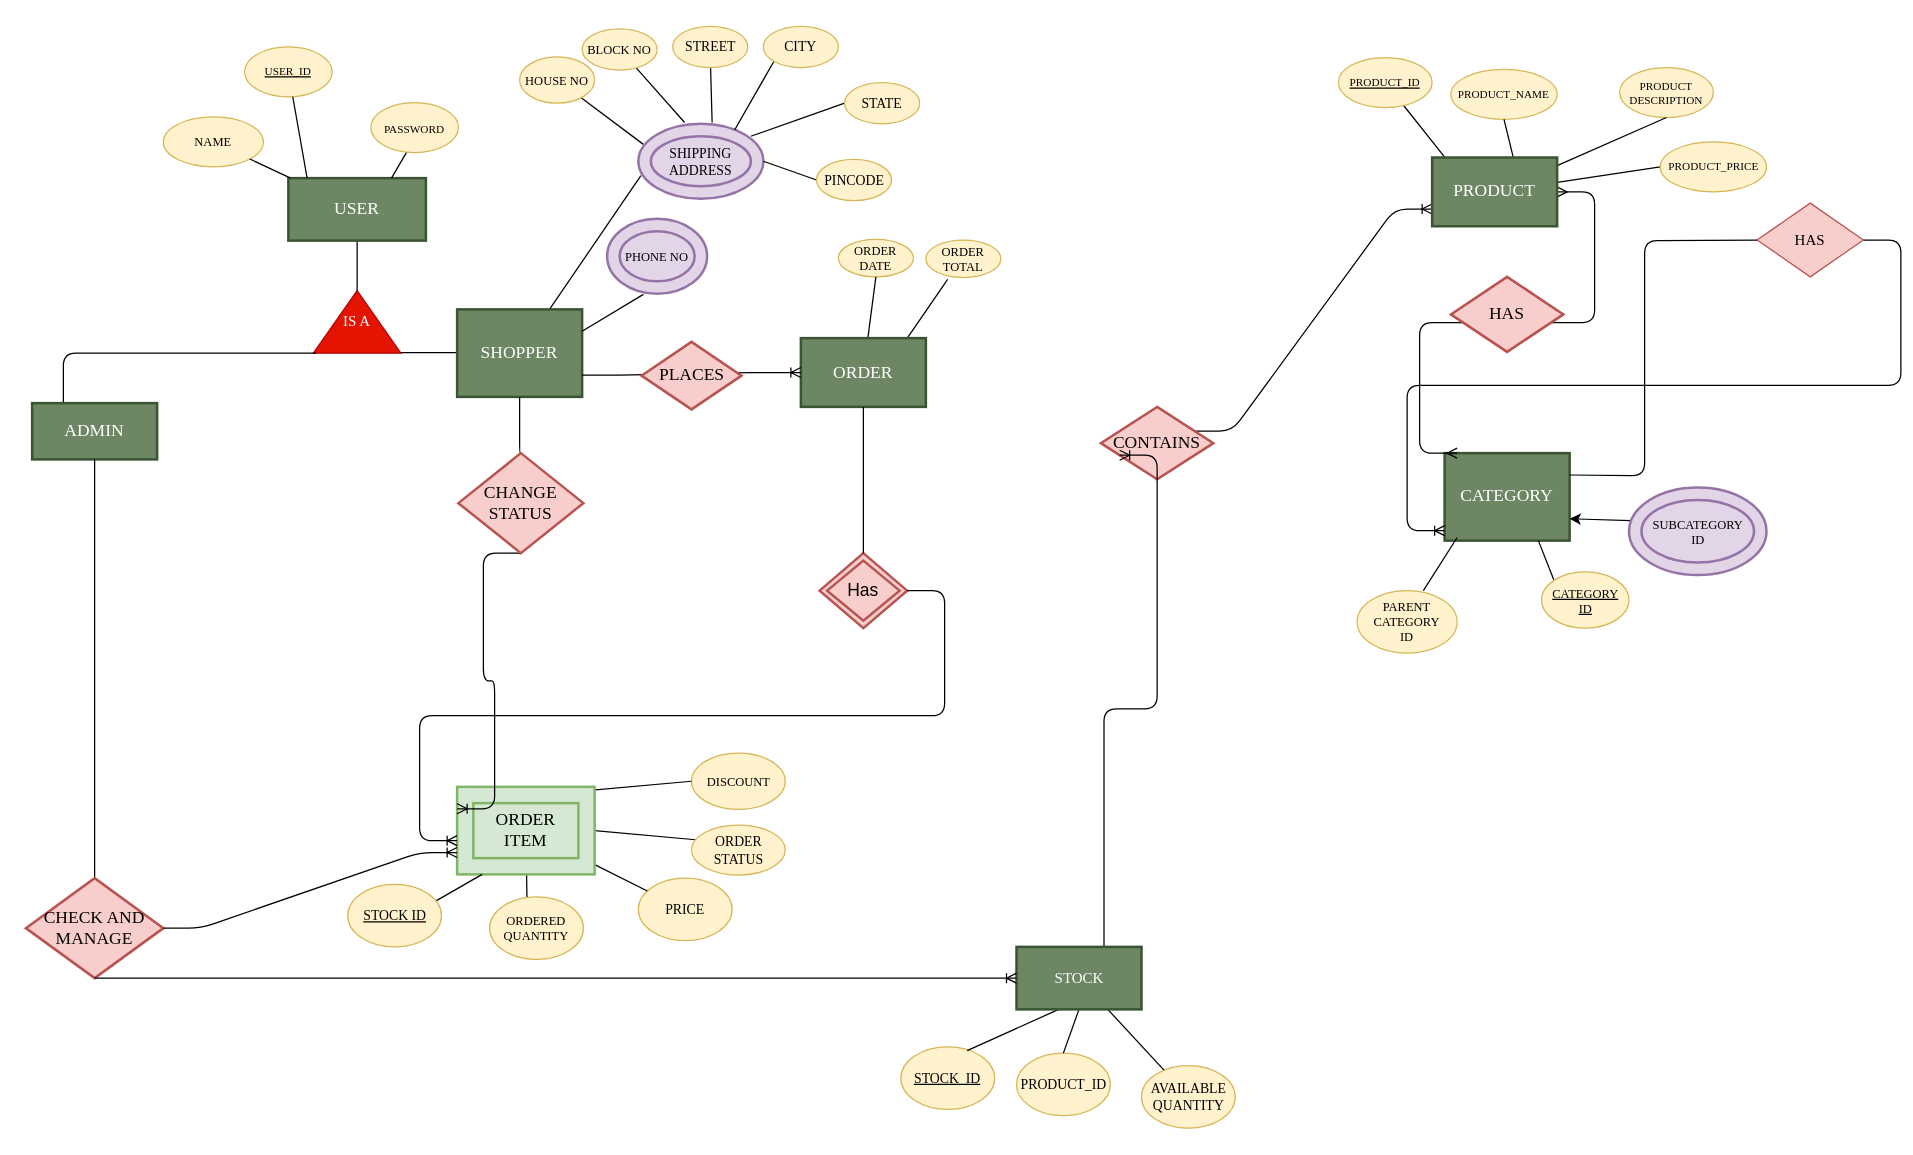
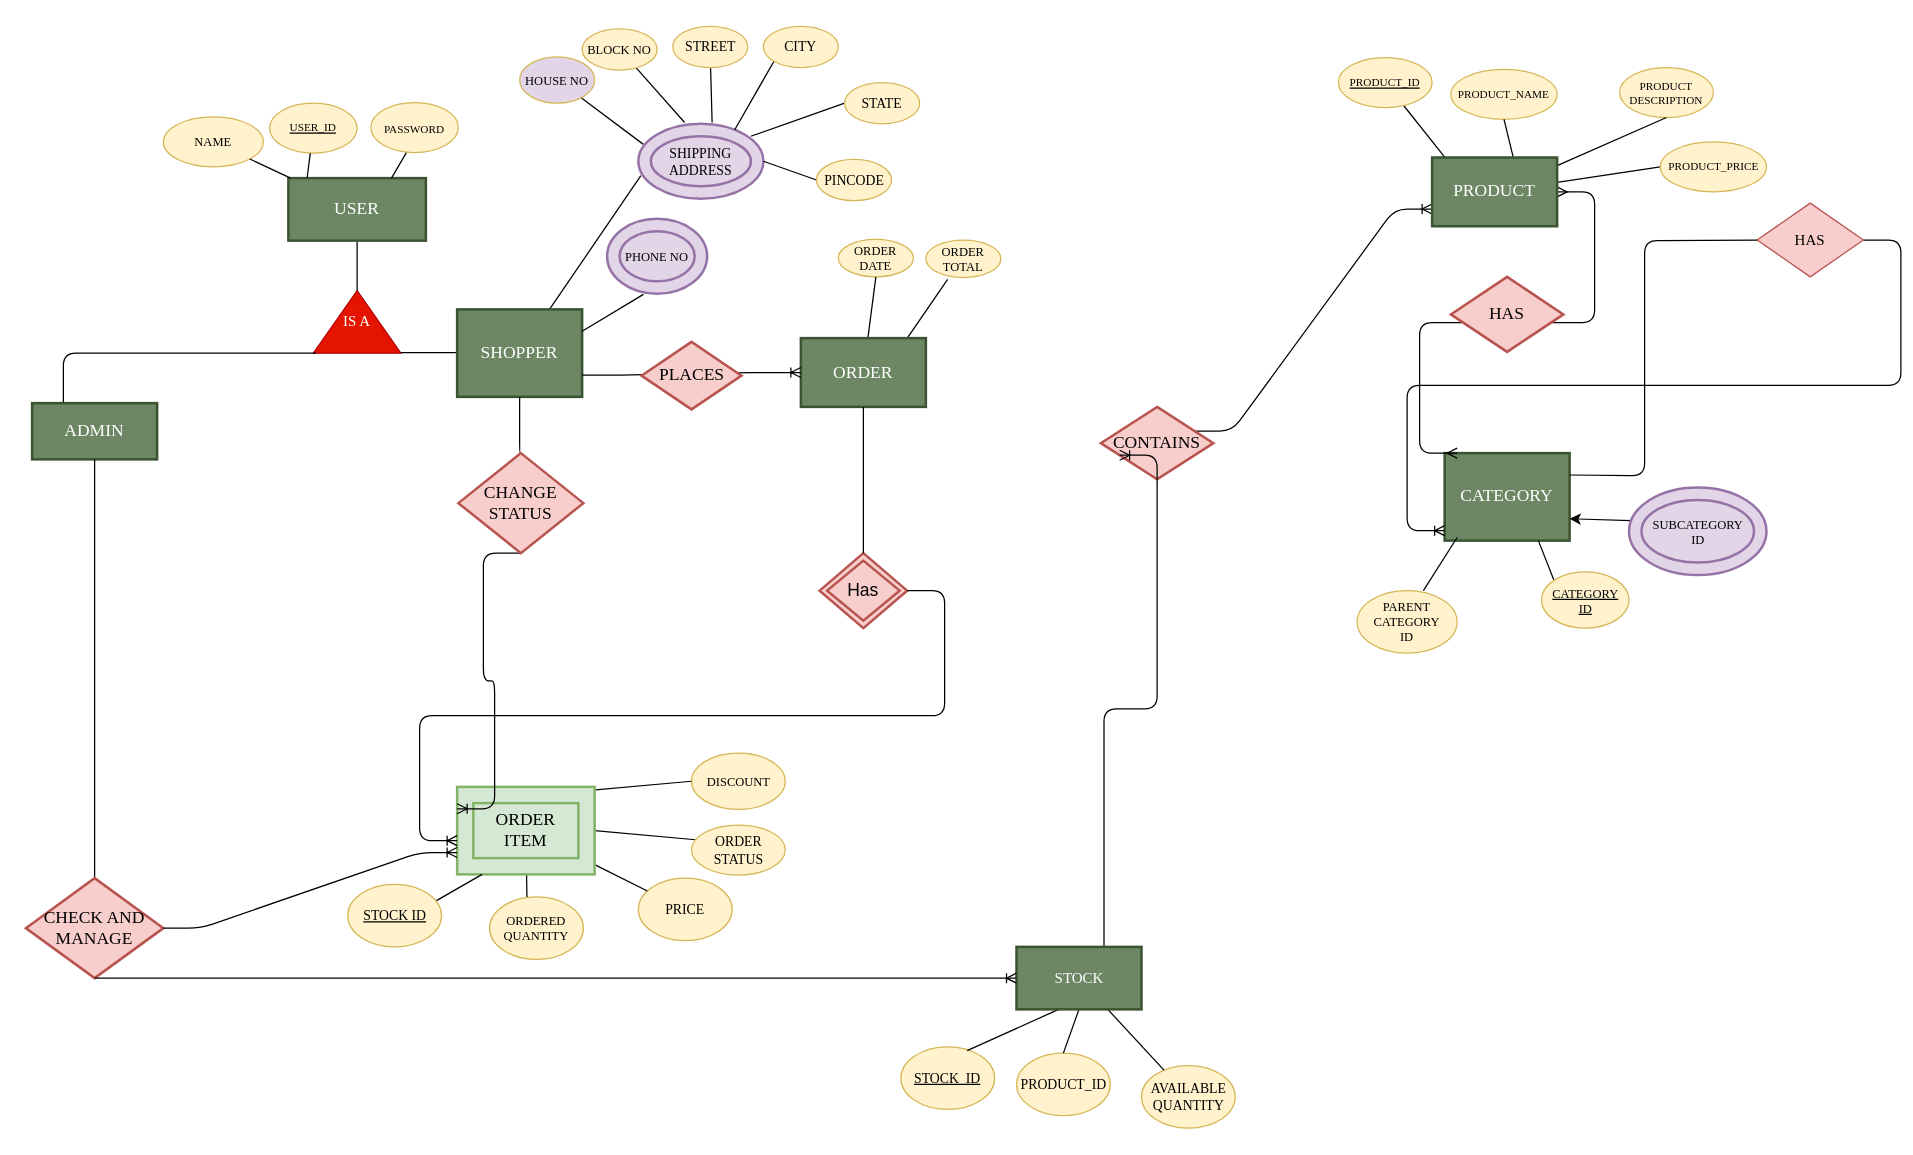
(288, 72) -> (313, 128)
(557, 80) -> (557, 80)
